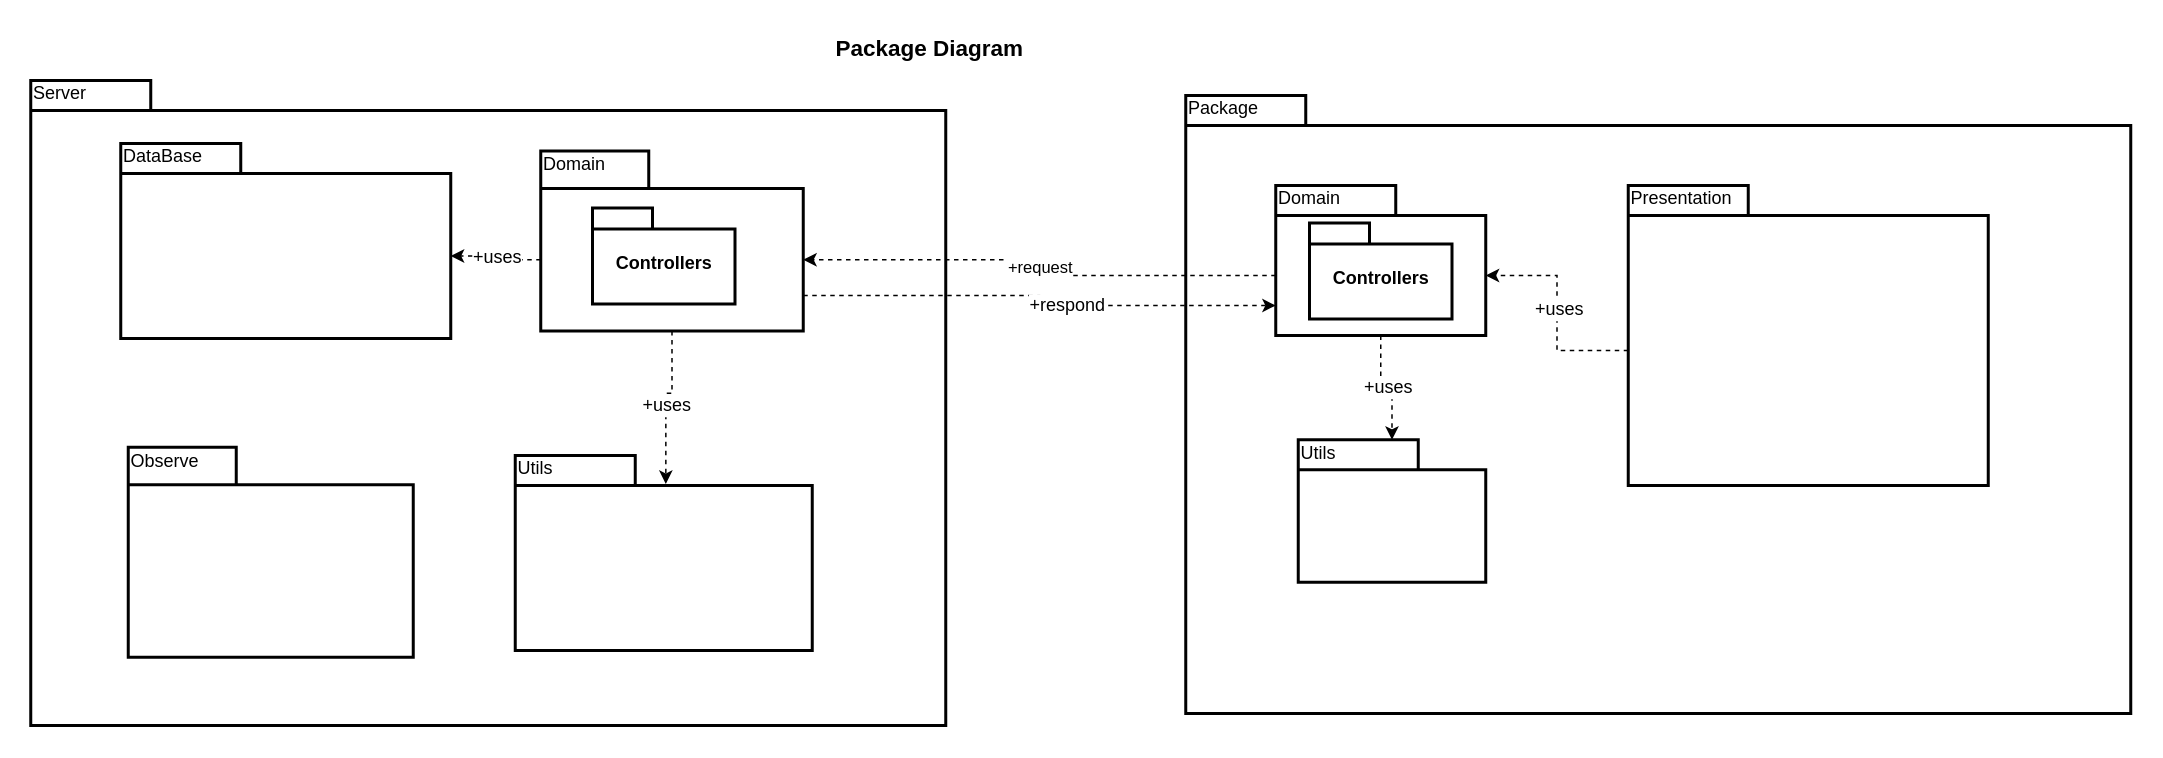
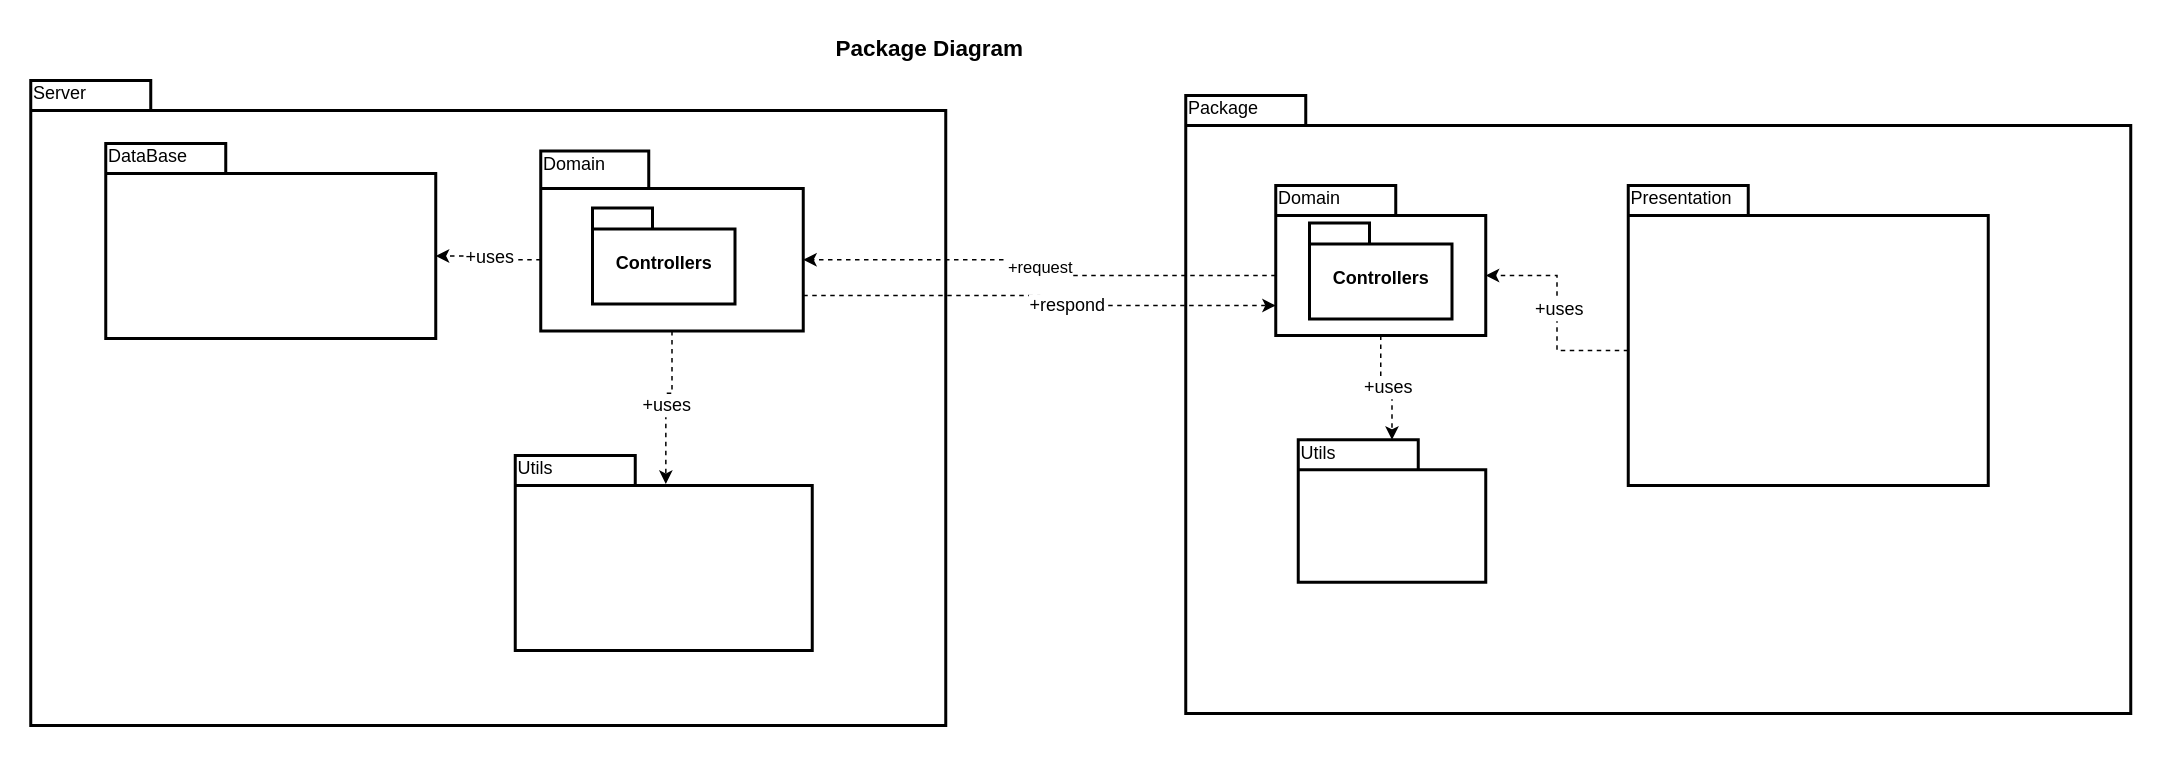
(286, 241) -> (271, 241)
(271, 552) -> none
